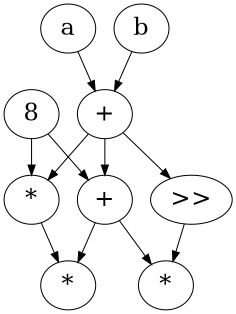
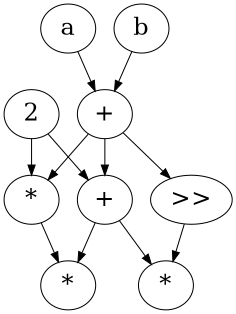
(32, 114) -> (32, 114)
